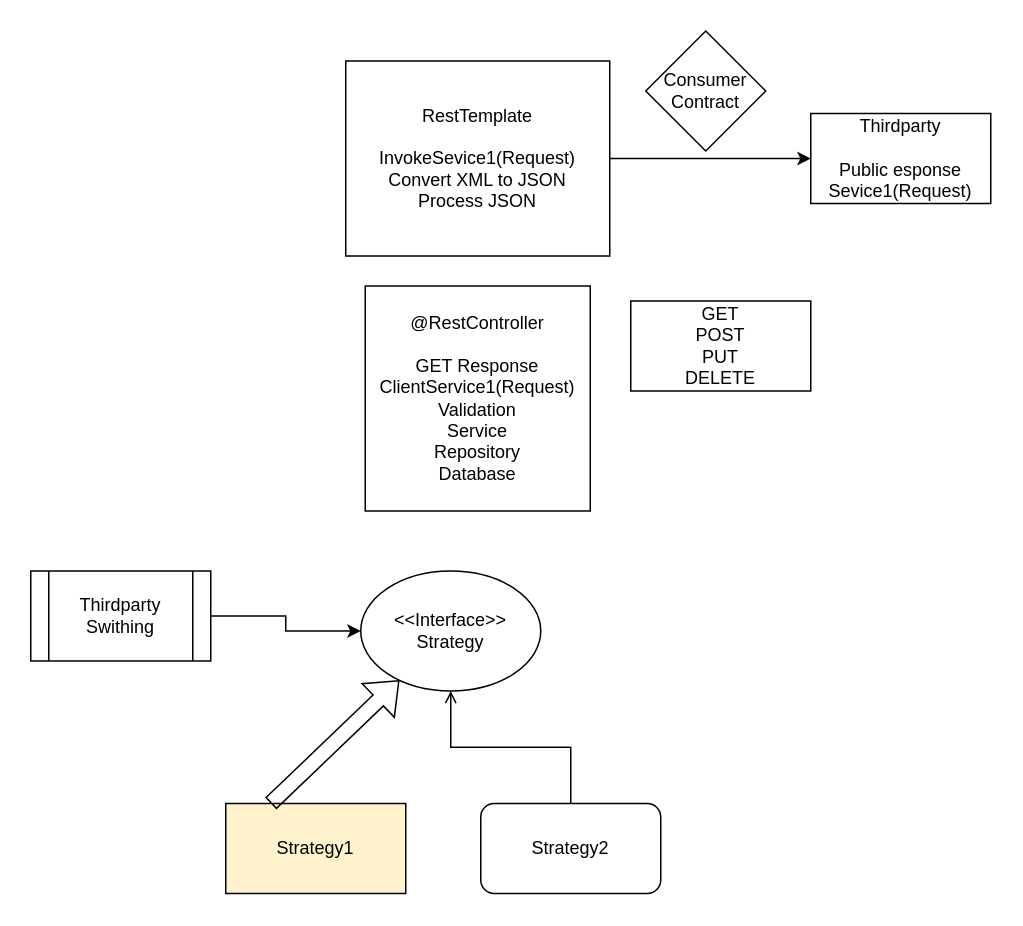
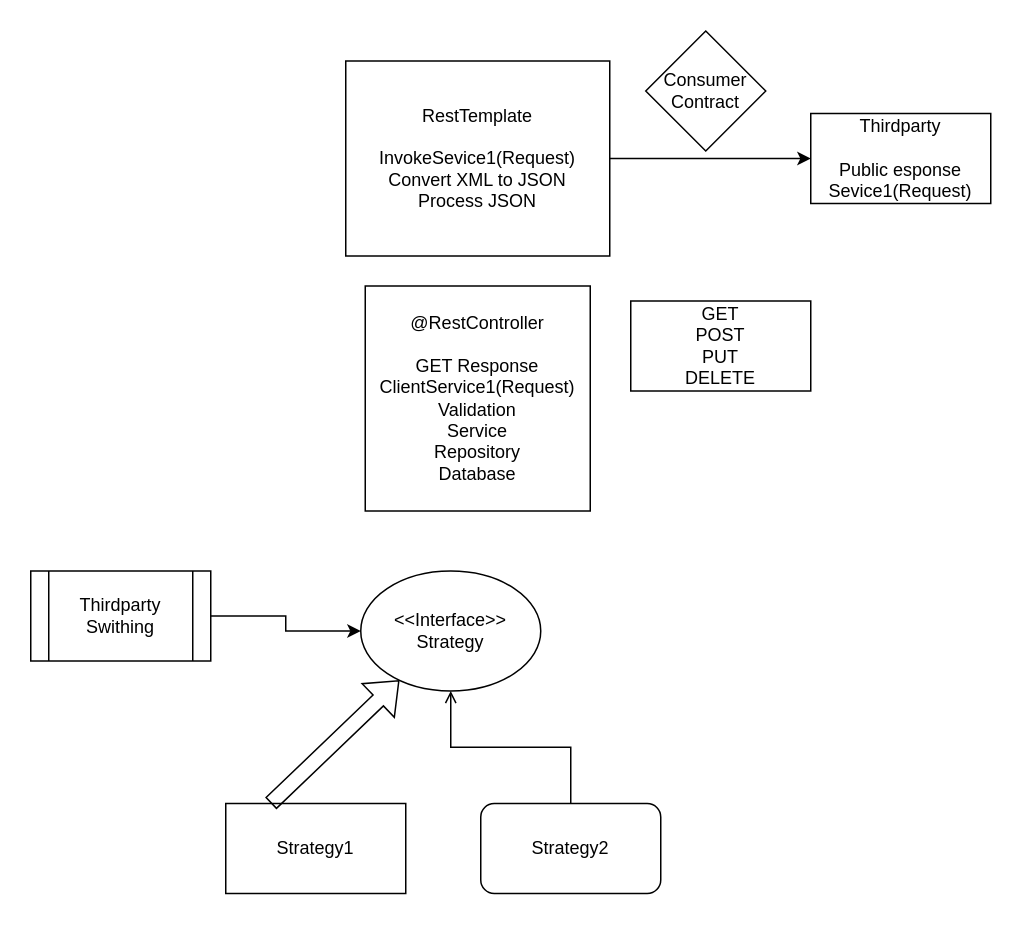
(316, 848) -> (316, 848)
